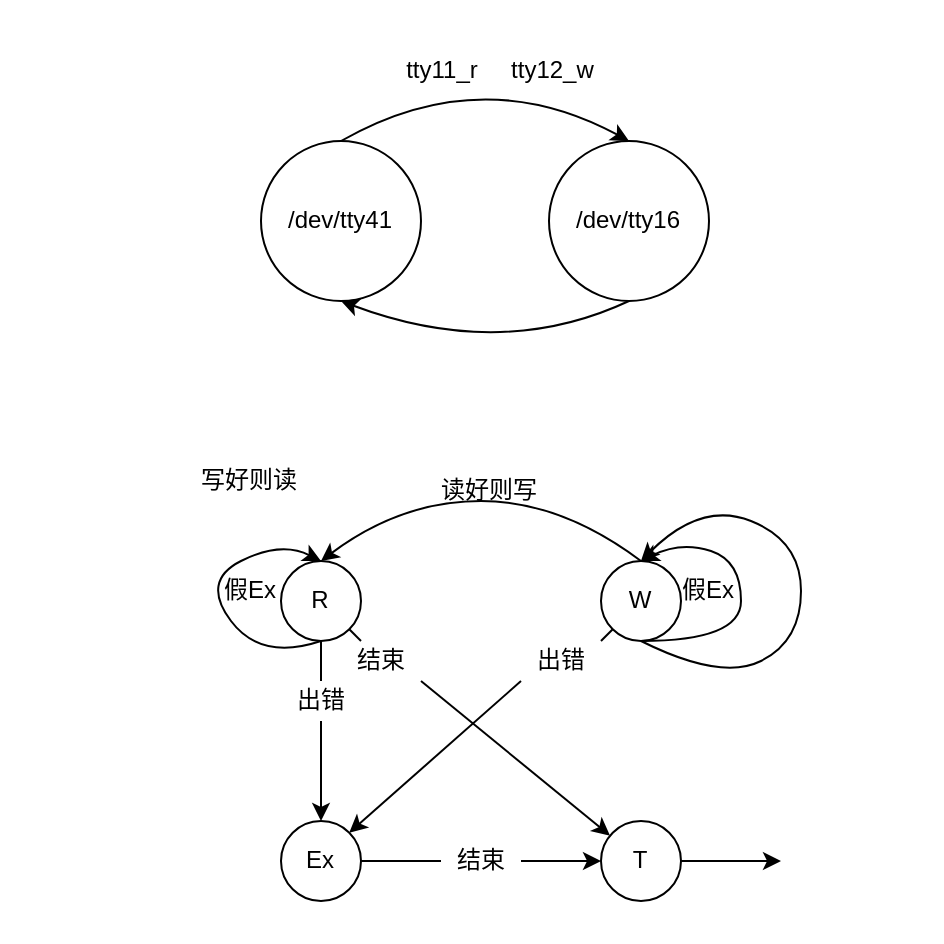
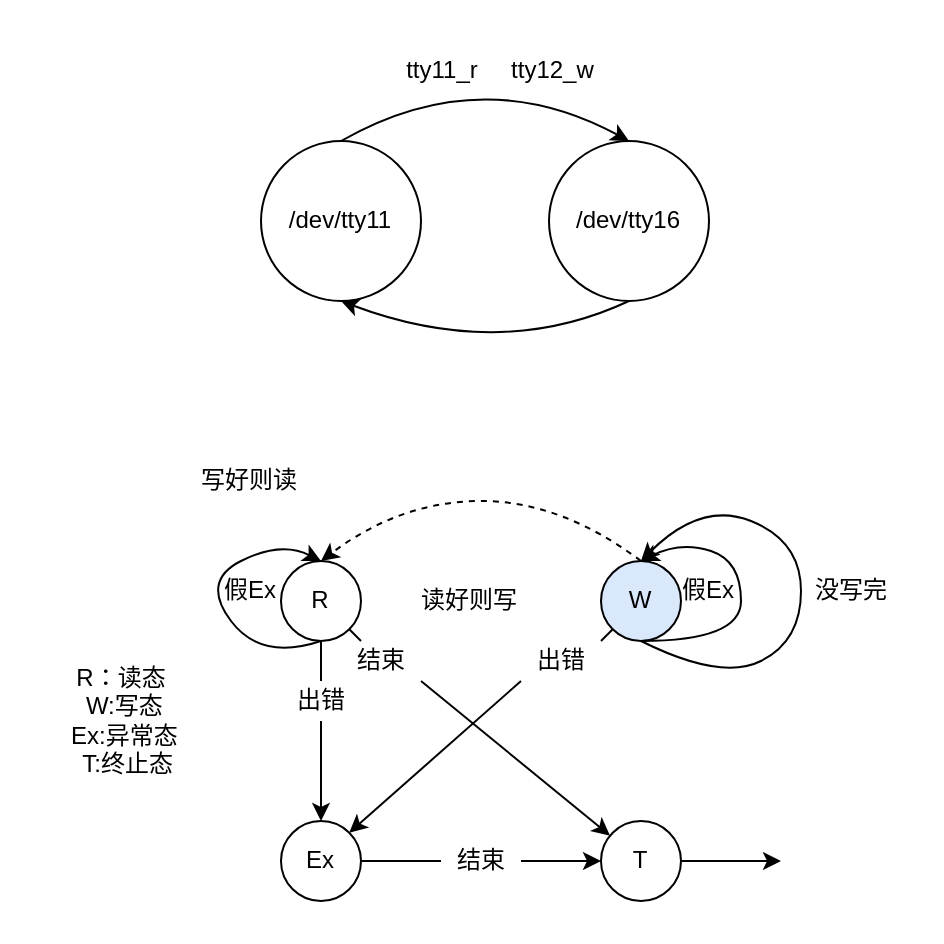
(341, 221) -> (341, 221)
(489, 491) -> (469, 601)
(486, 501) -> (486, 501)
none -> (851, 591)
(641, 601) -> (641, 601)
none -> (121, 721)
